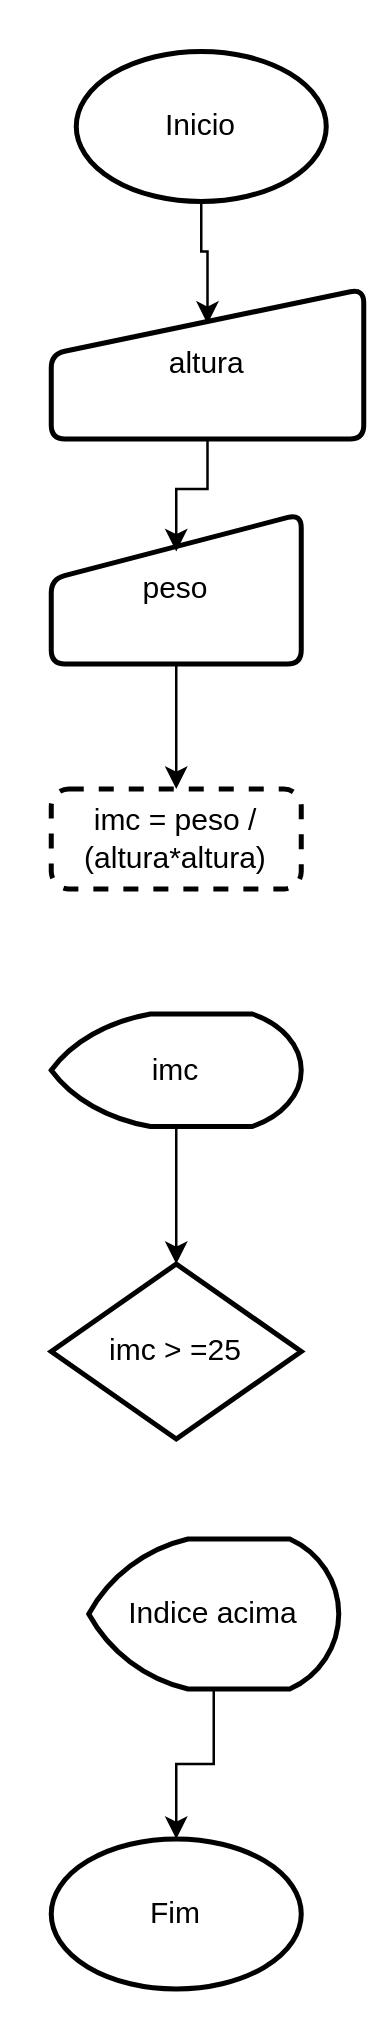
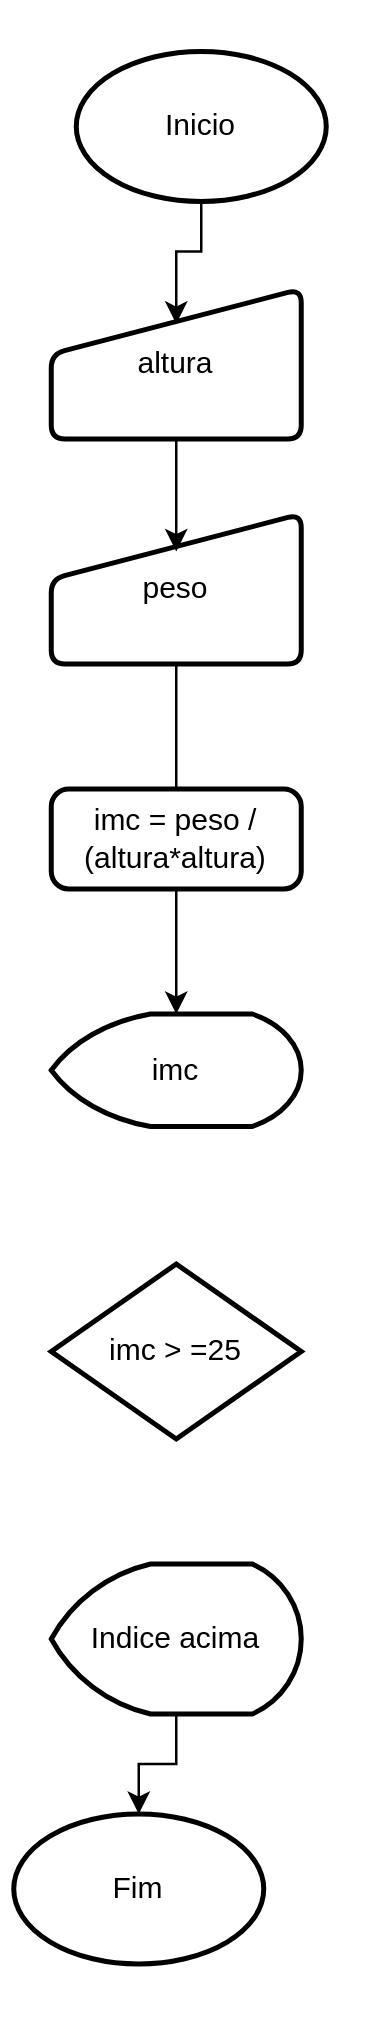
(208, 364) -> (176, 364)
(176, 771) -> (176, 779)
(176, 839) -> (176, 839)
none -> (176, 943)
(176, 1188) -> none
(214, 1614) -> (176, 1639)
(176, 1914) -> (139, 1889)
